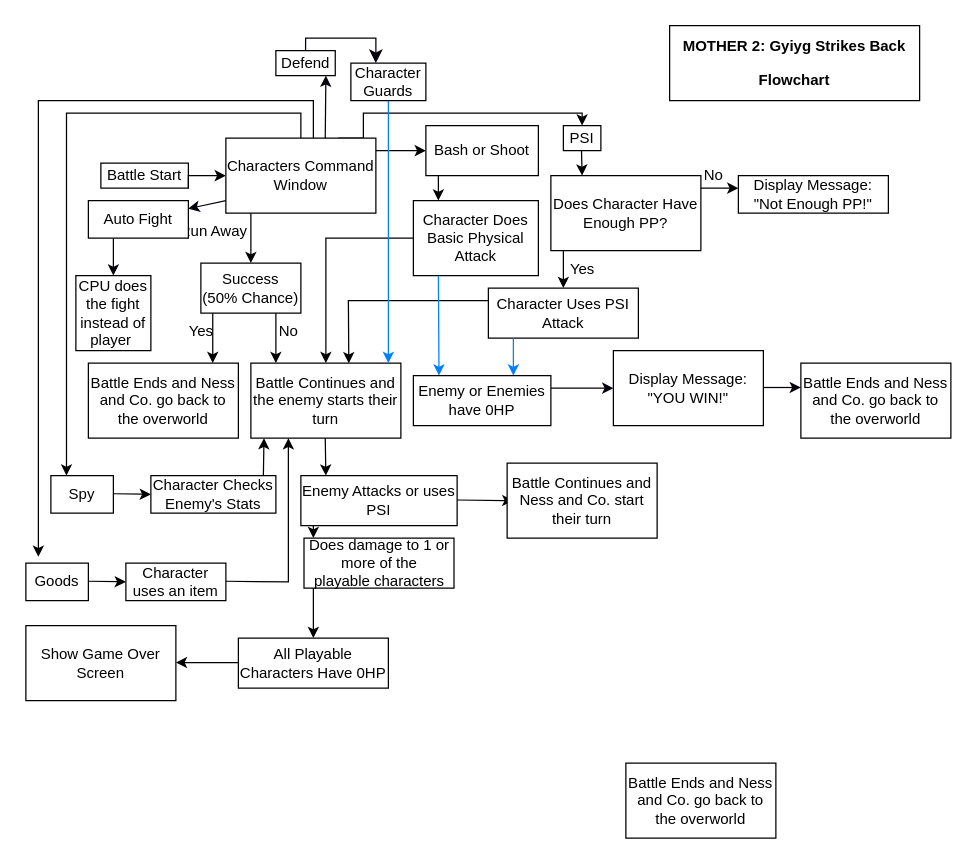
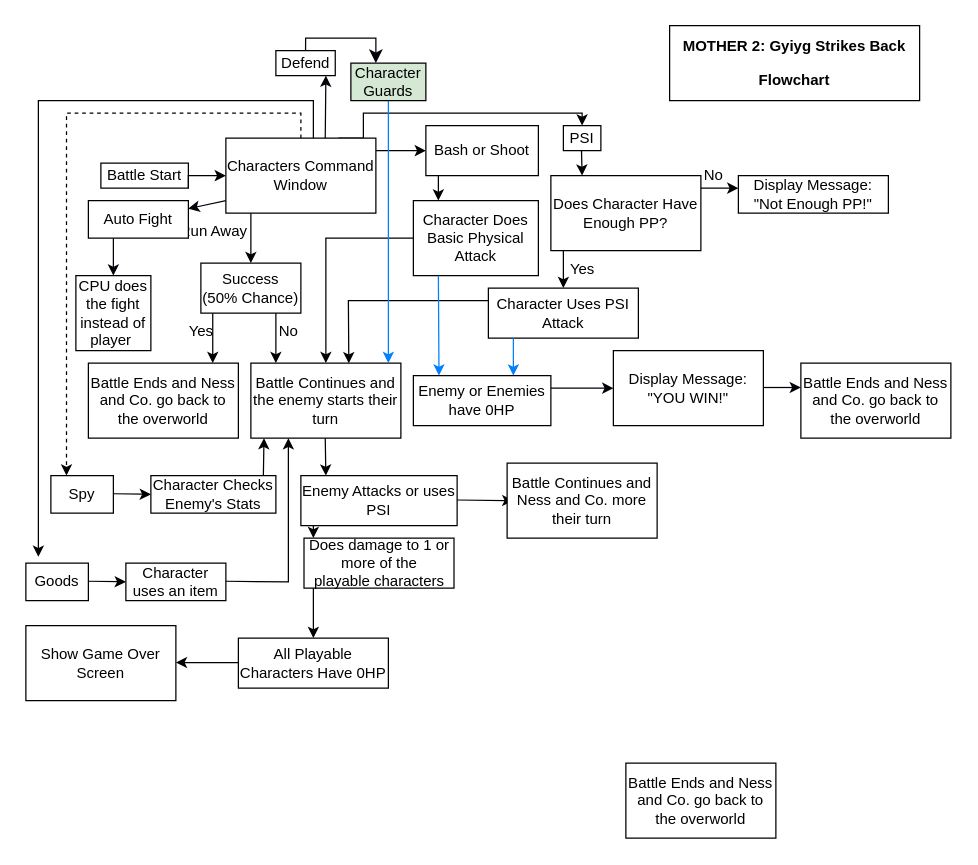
(388, 82) -> (388, 82)
(66, 162) -> (66, 162)
(582, 501) -> (582, 501)
